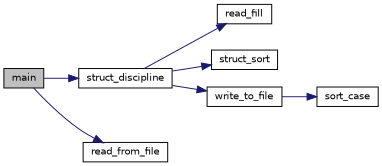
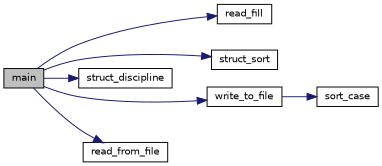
(181, 49) -> (118, 32)
(187, 69) -> (122, 55)
(185, 87) -> (120, 101)
